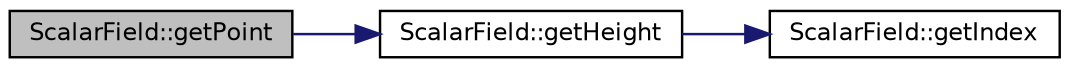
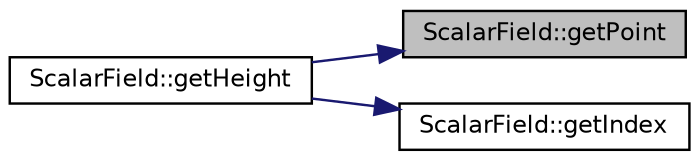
(324, 34) -> (345, 58)
